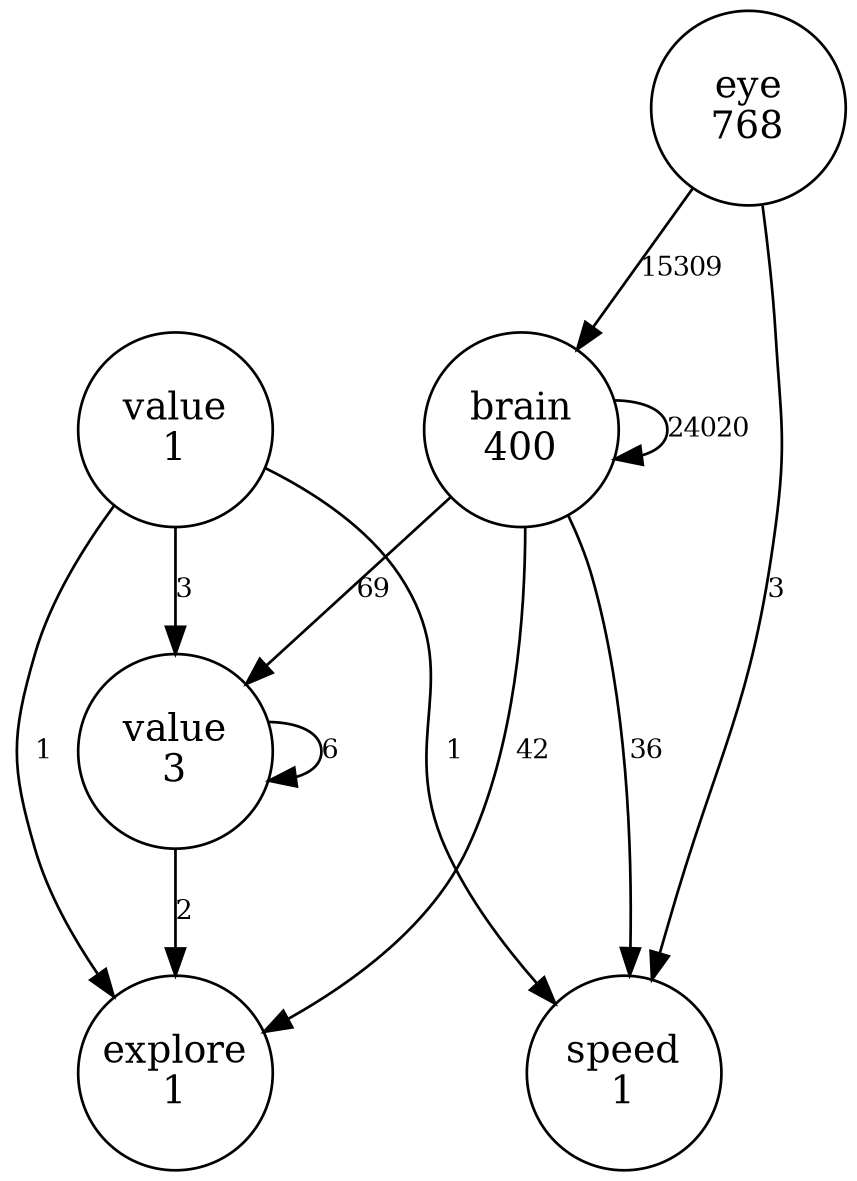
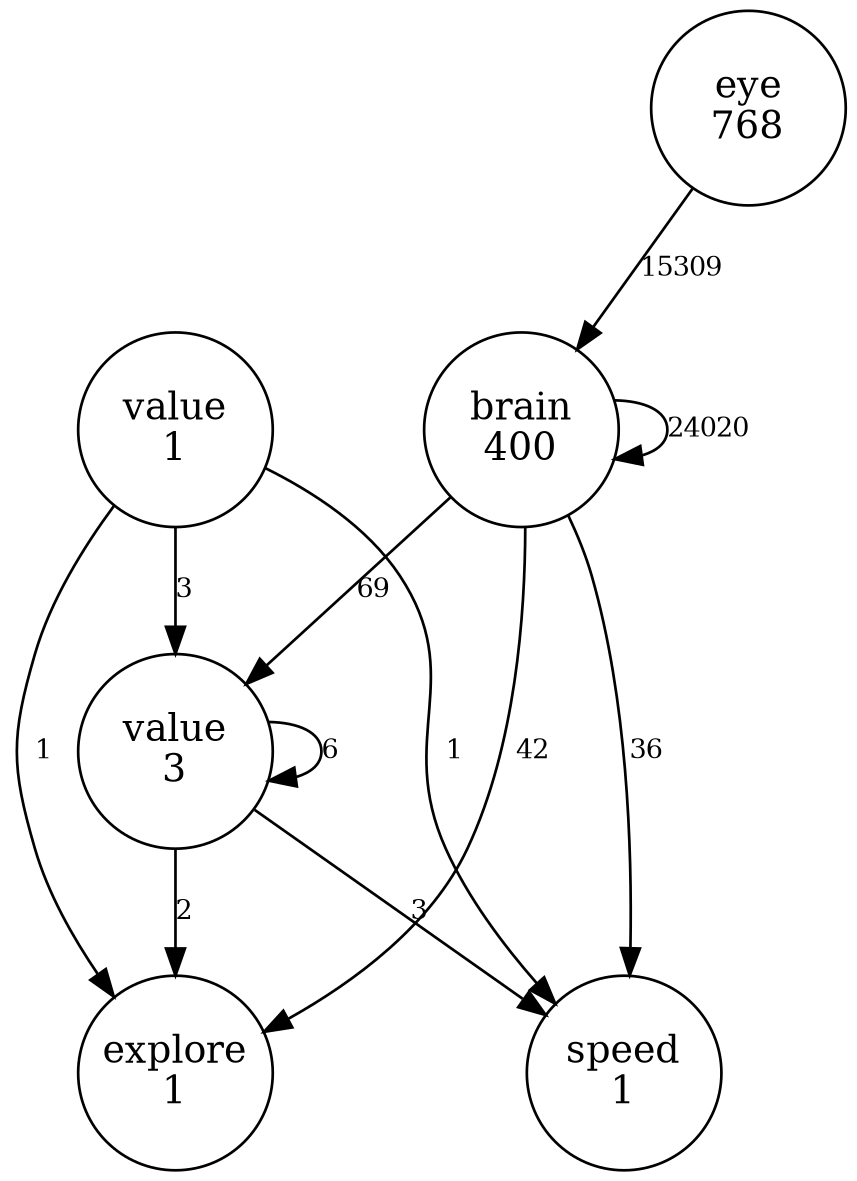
(766, 586) -> (389, 904)
